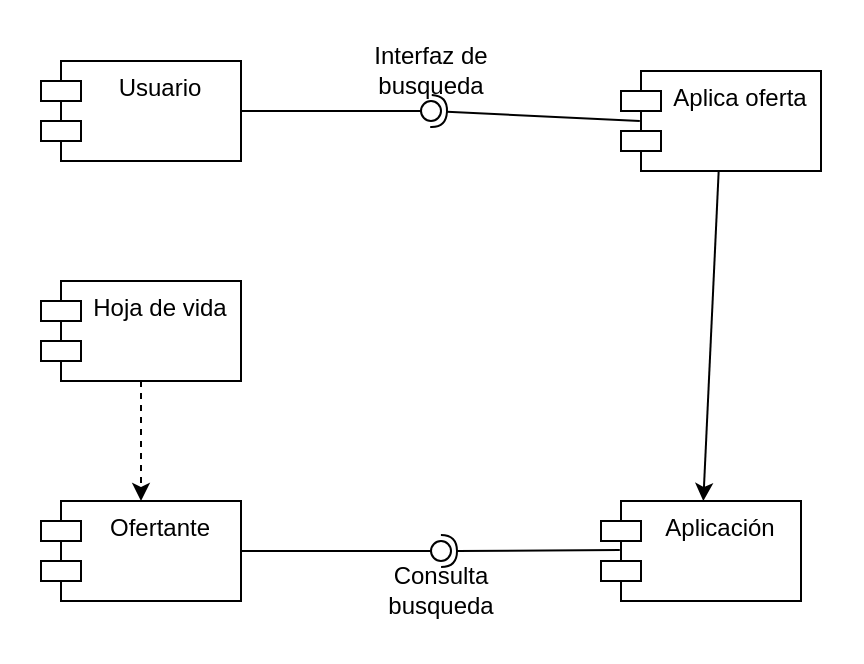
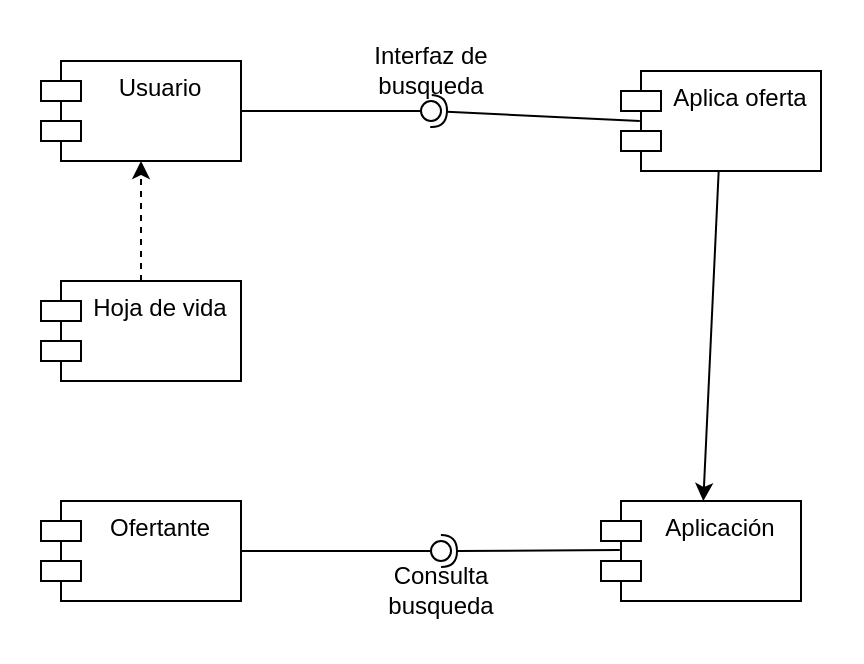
(141, 434) -> (141, 228)
